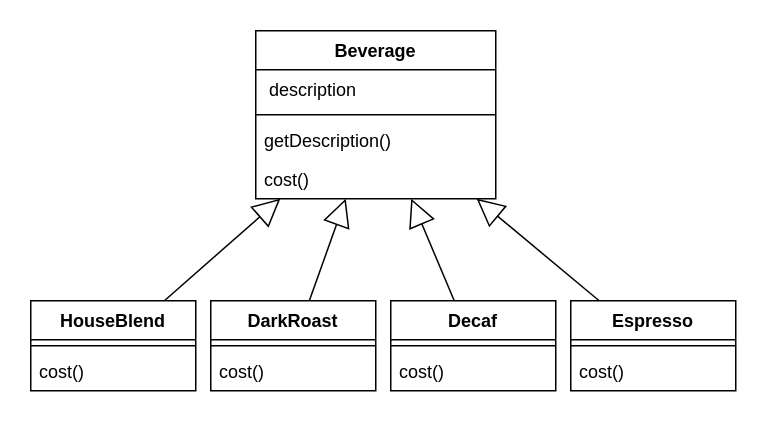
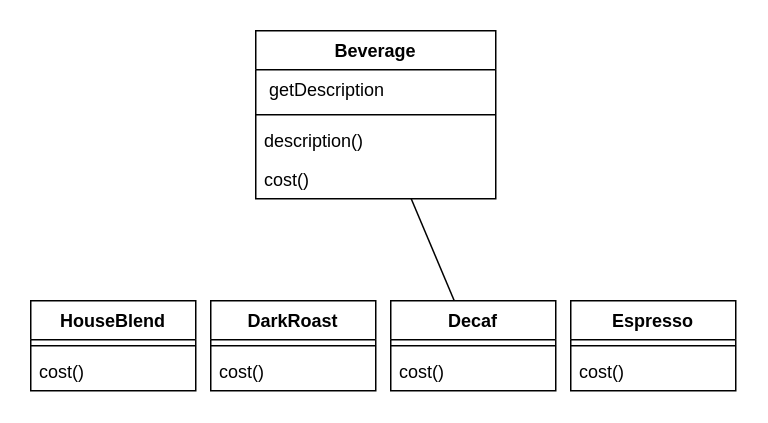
(316, 91) -> (331, 91)
(341, 142) -> (326, 142)
(422, 225) -> (417, 213)
(548, 258) -> none
(212, 259) -> none
(323, 263) -> none
